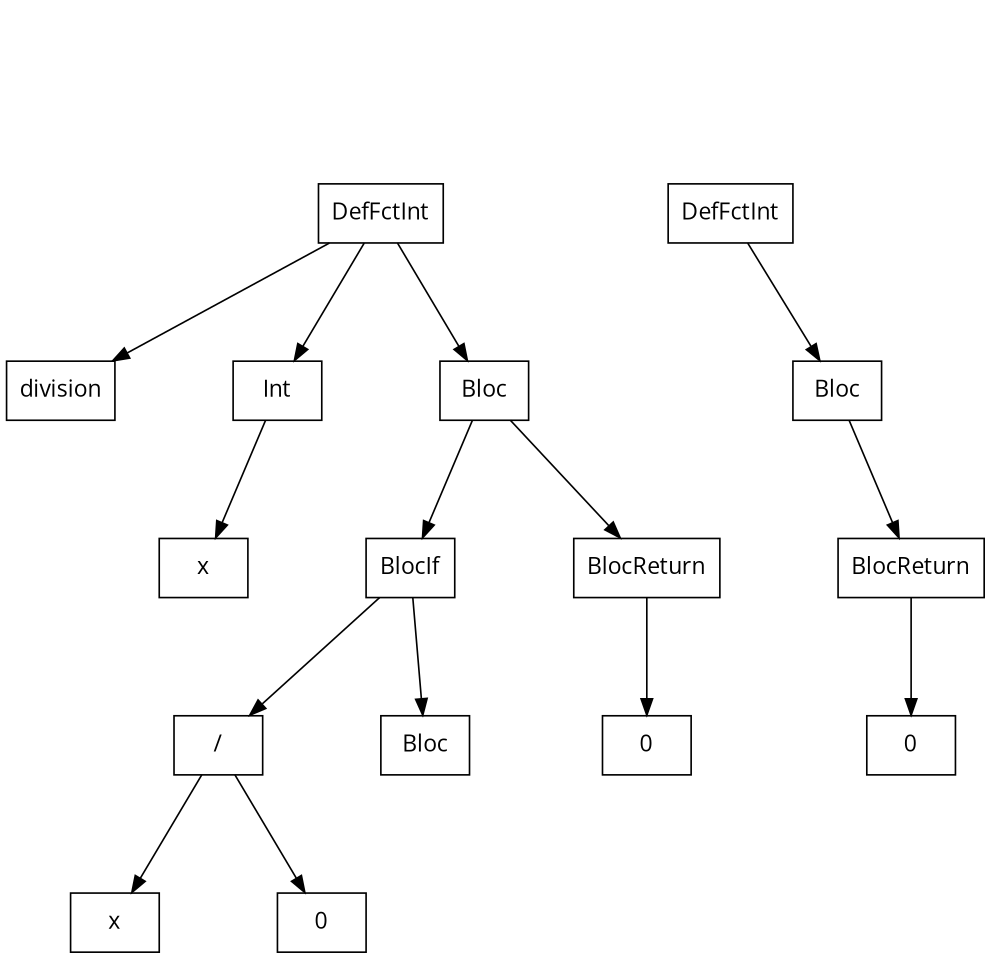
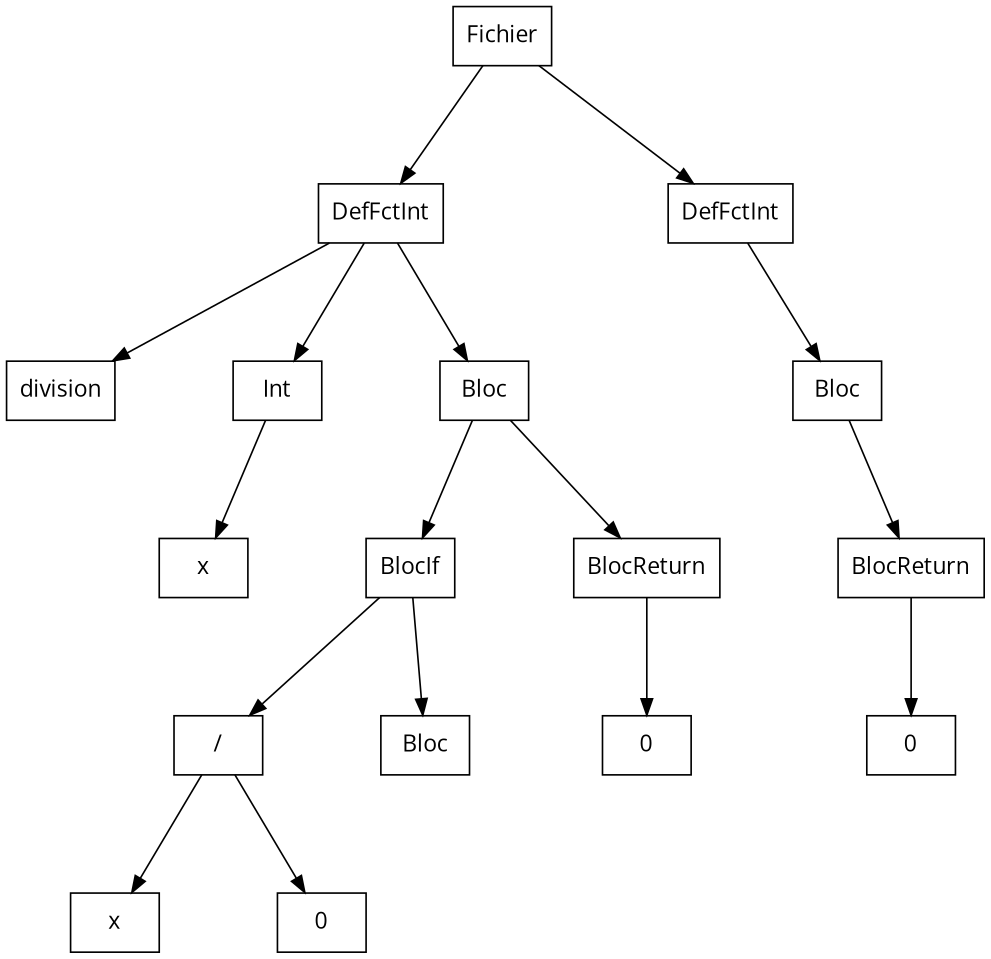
none -> (502, 36)
